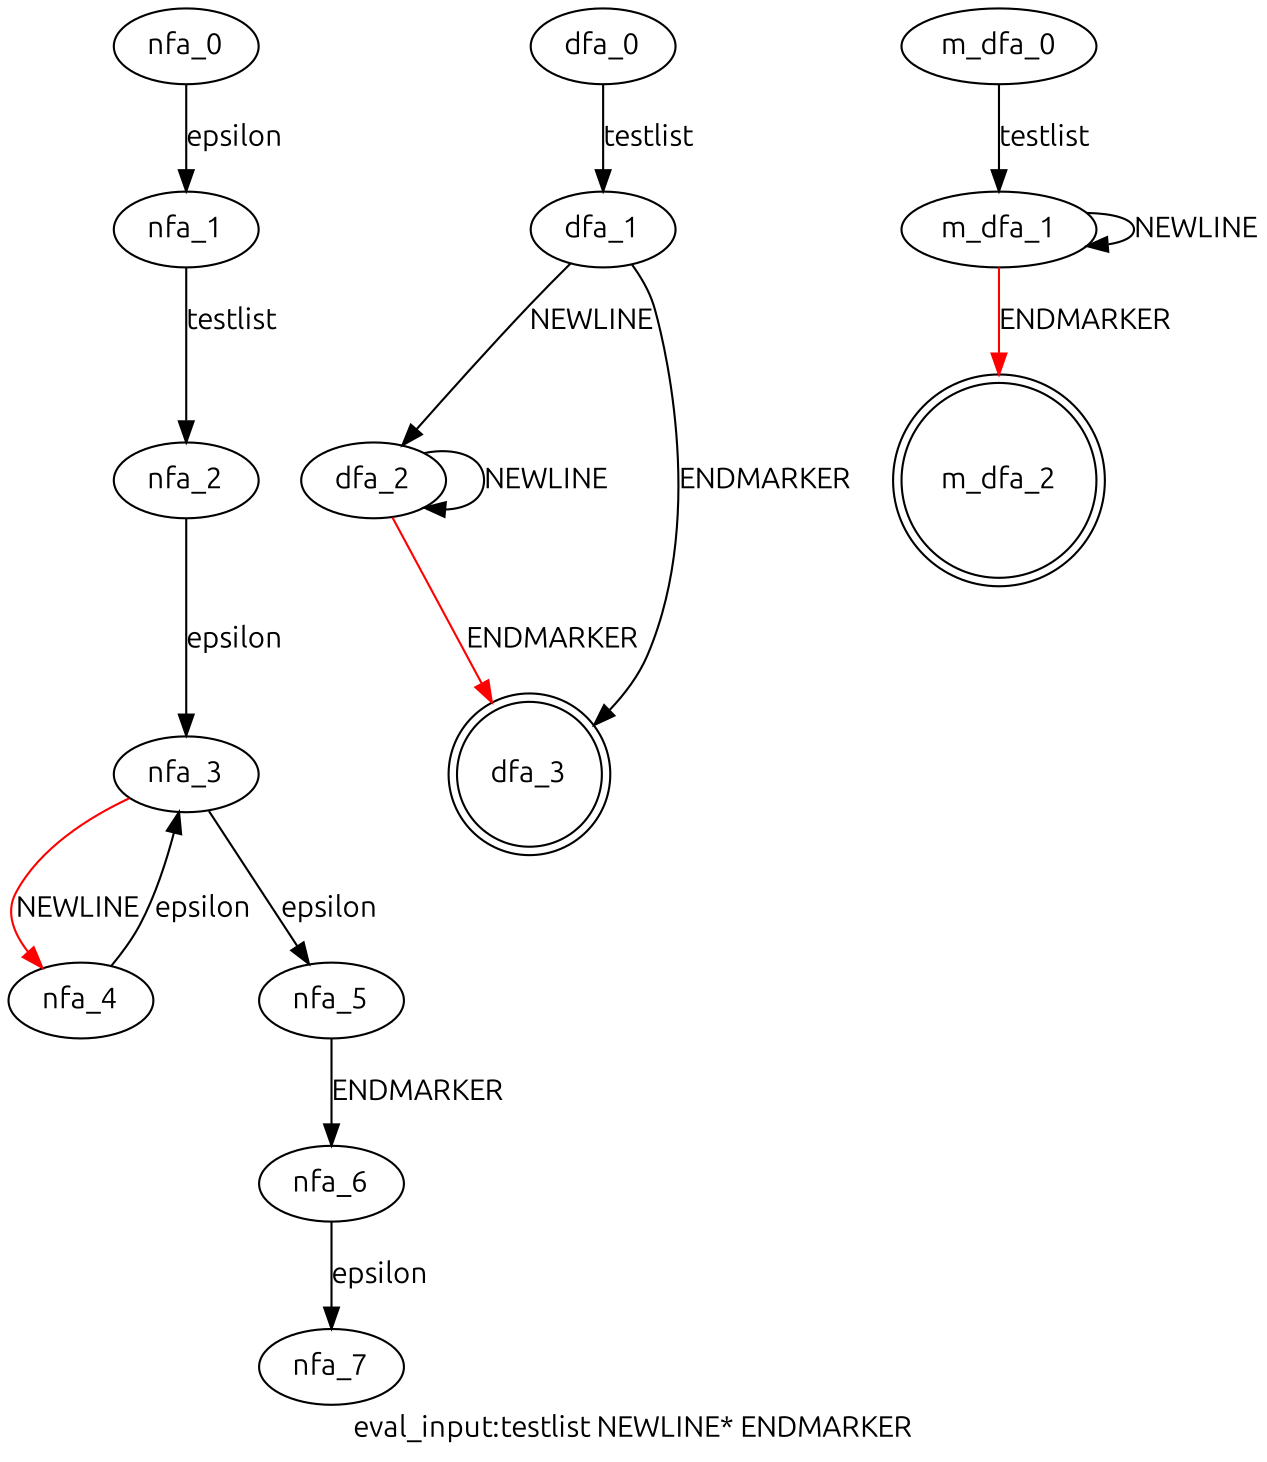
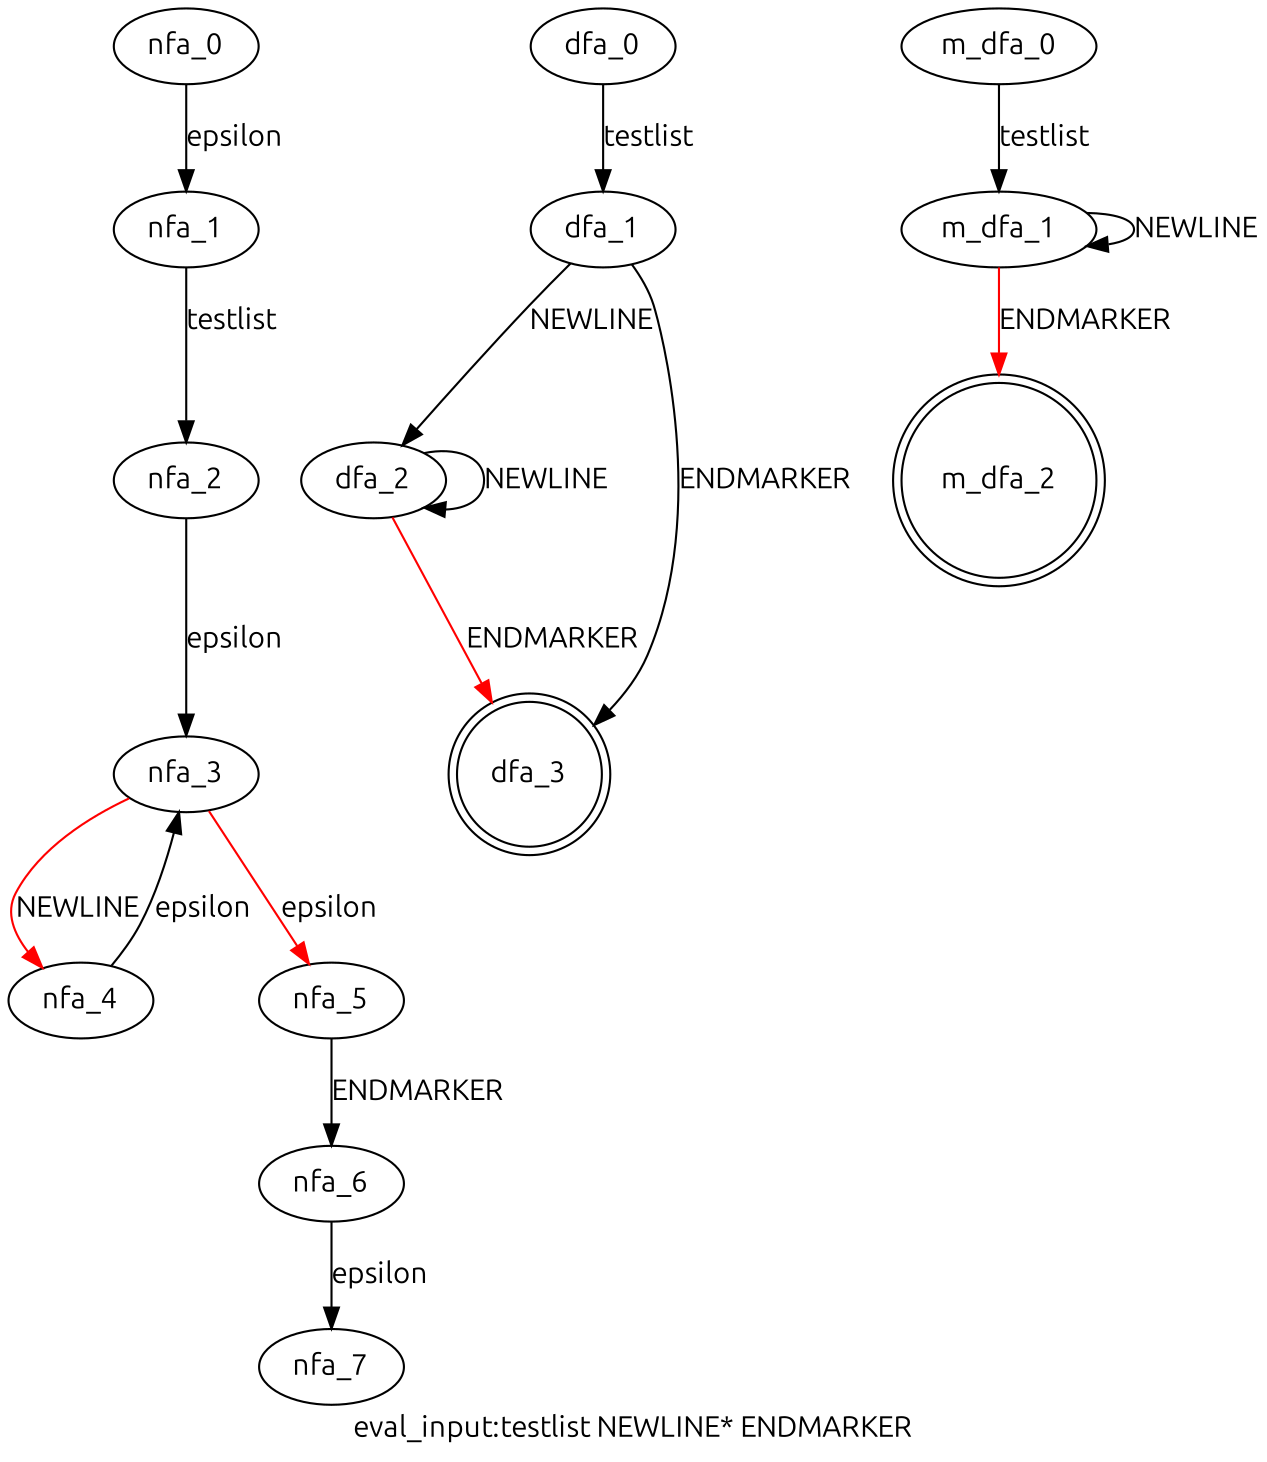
(253, 879) -> (253, 879)
